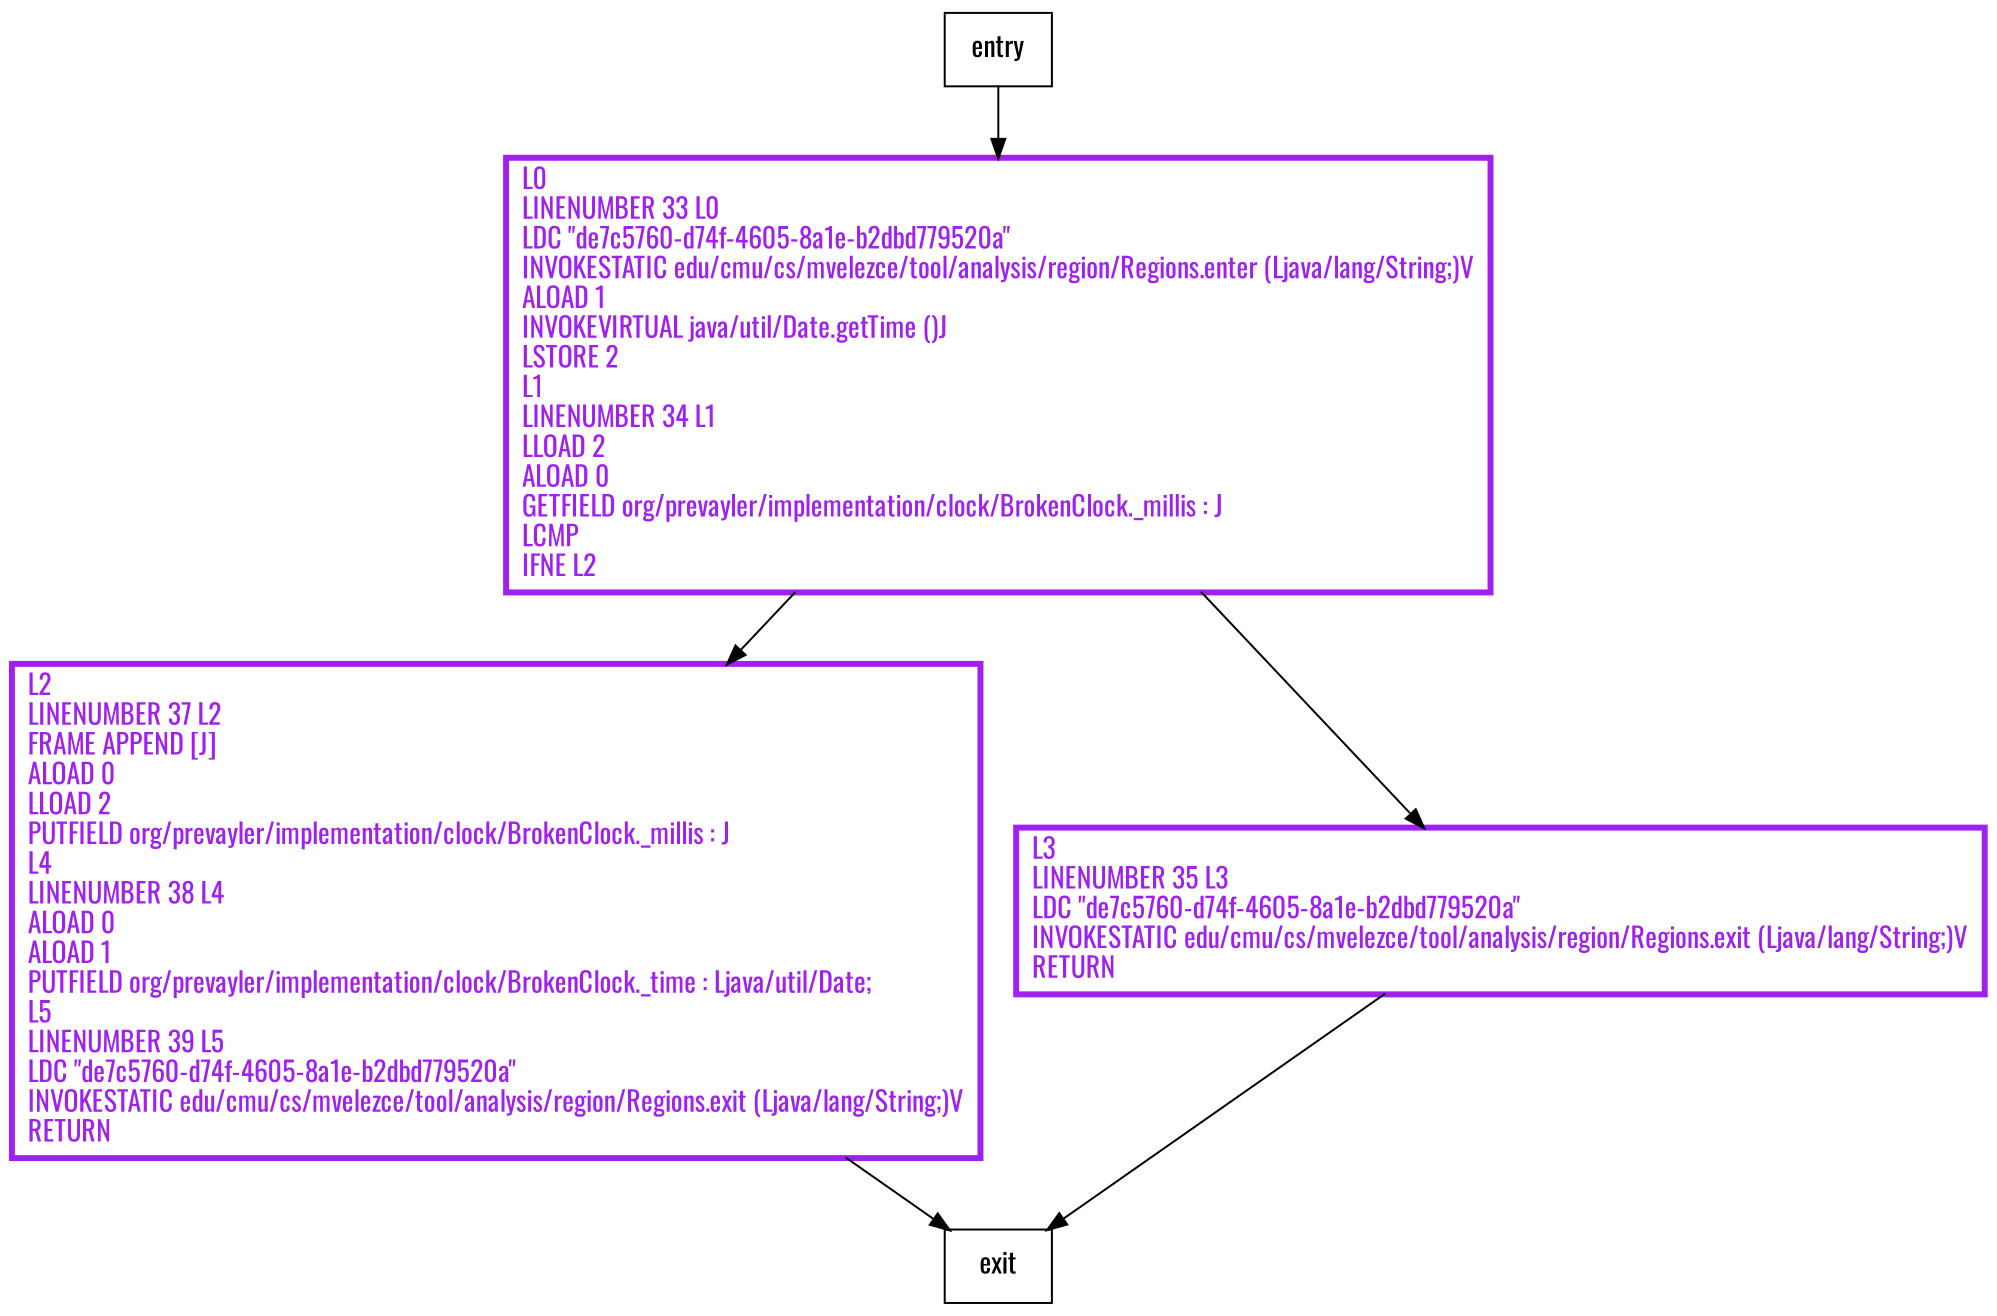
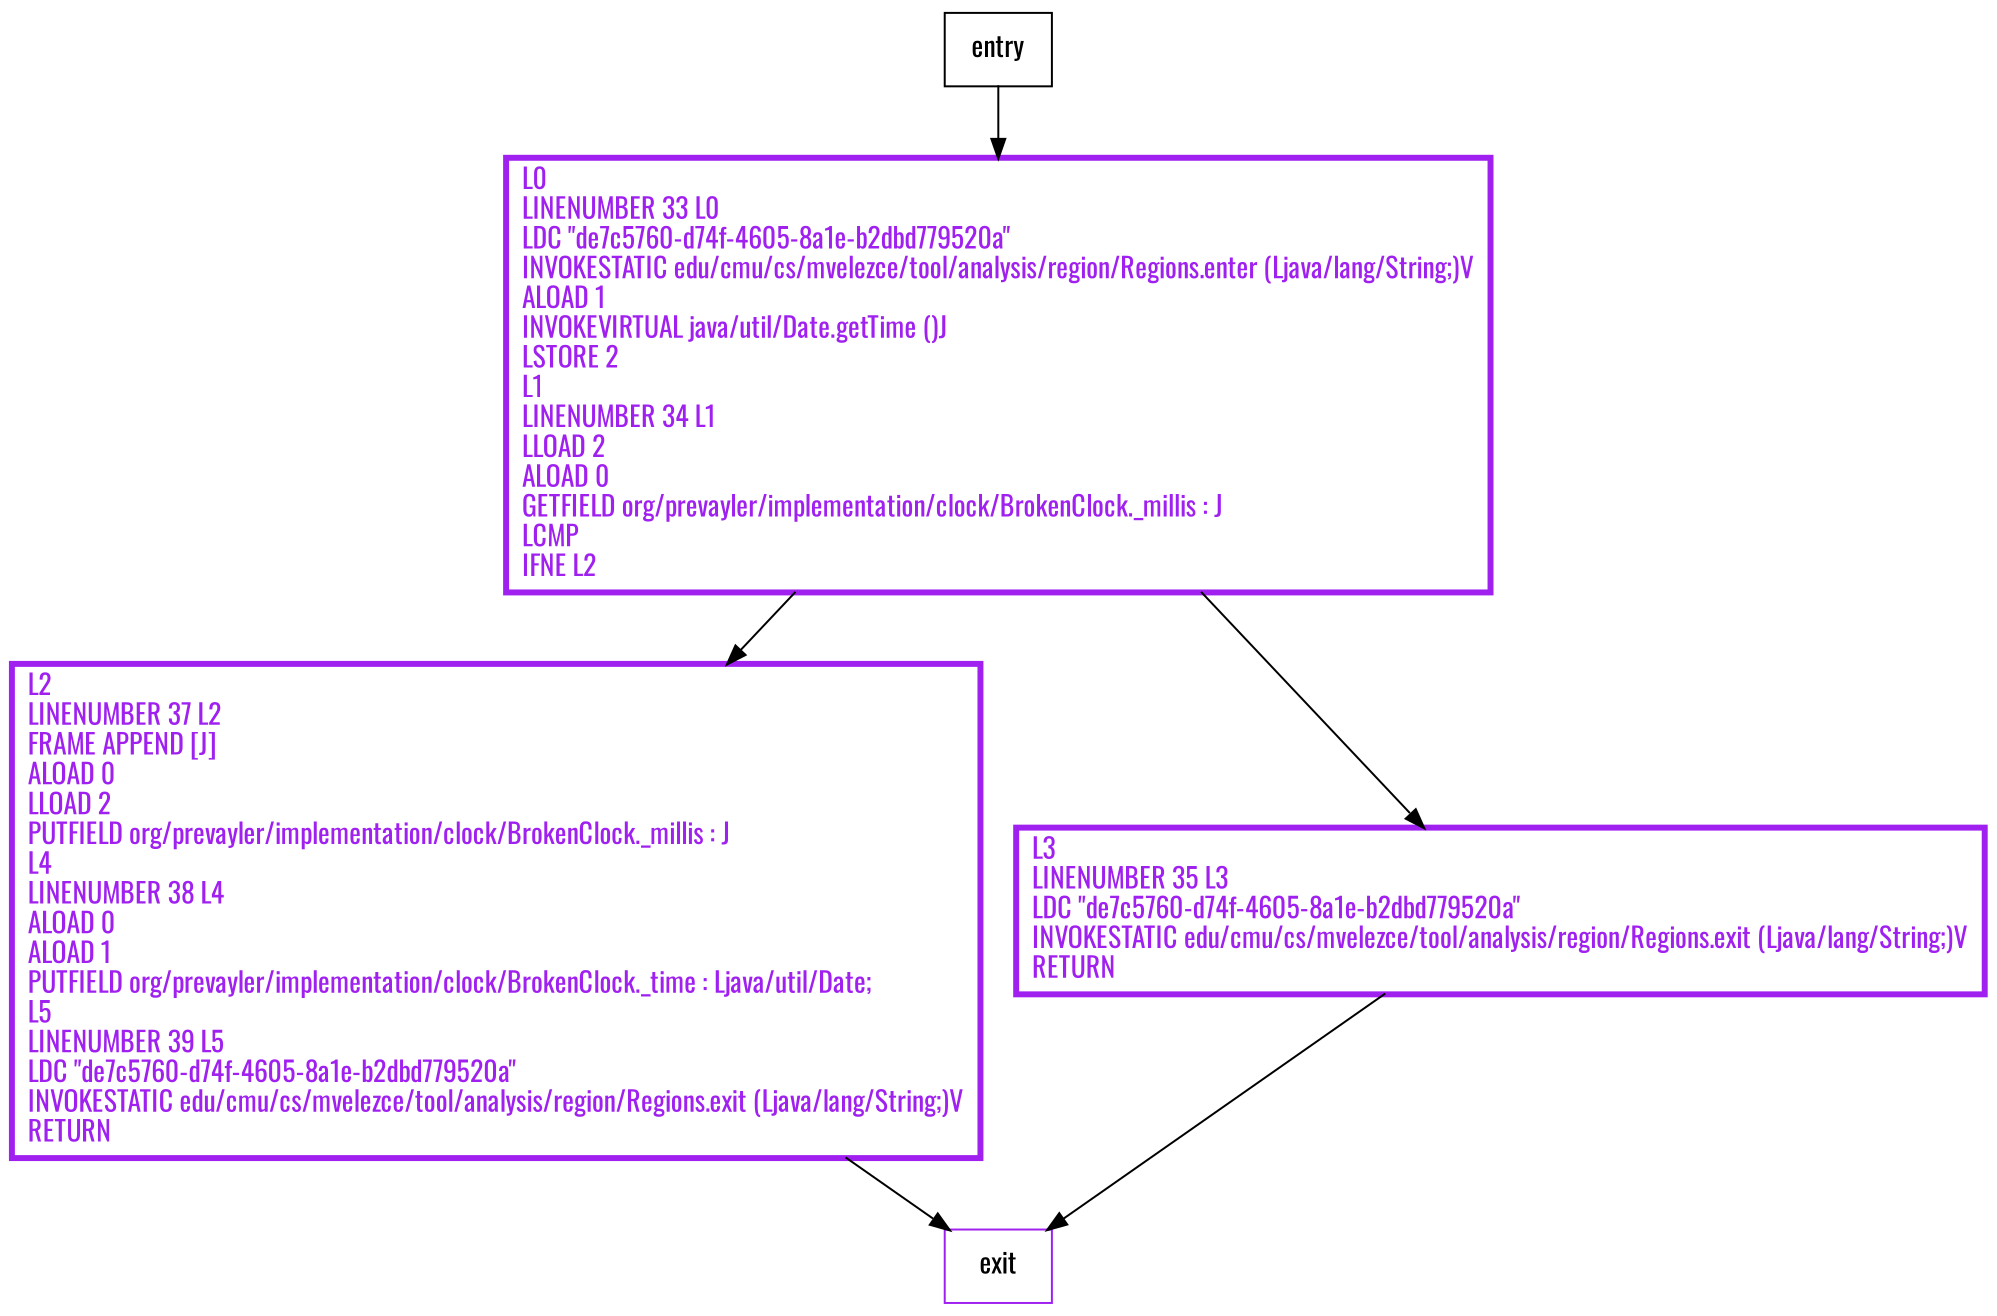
(998, 1266) -> (998, 1266)
